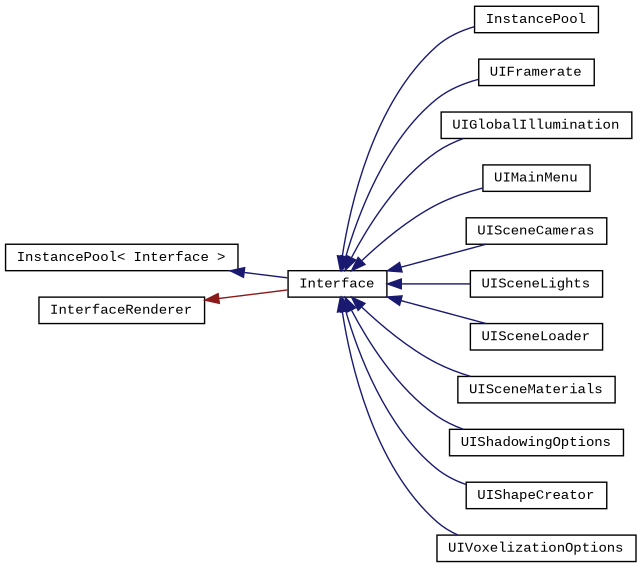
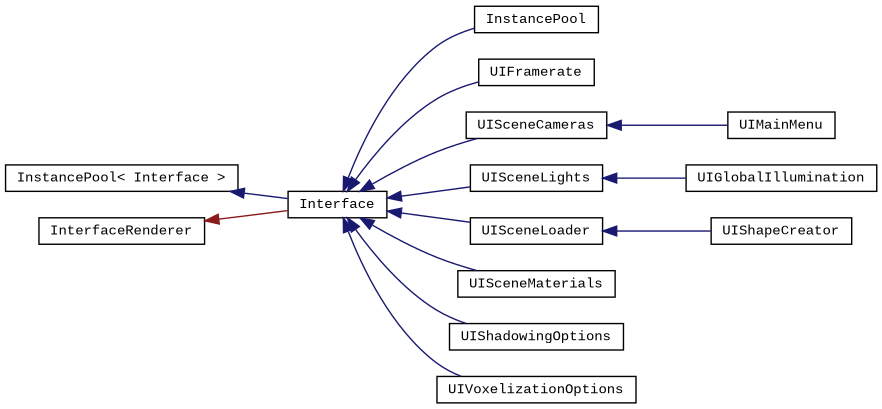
(397, 188) -> (651, 178)
(417, 216) -> (675, 125)
(388, 411) -> (664, 231)
